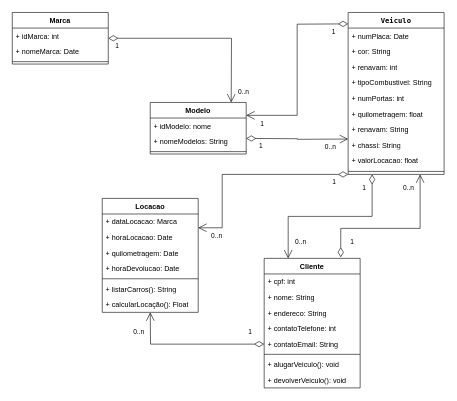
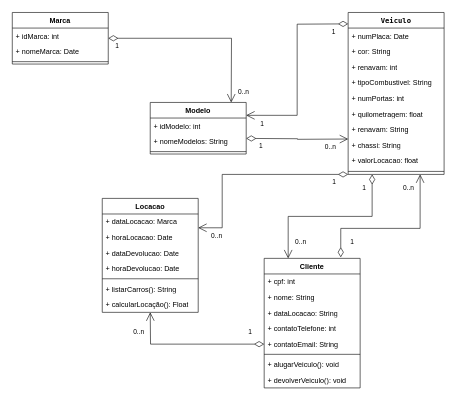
(181, 126) -> (179, 126)
(144, 254) -> (144, 254)
(300, 314) -> (306, 314)
